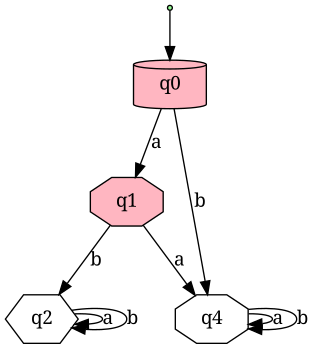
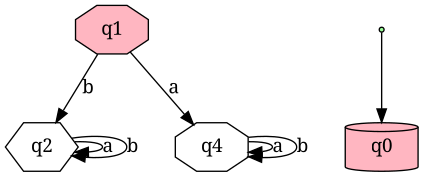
(151, 137) -> none
(190, 195) -> none
